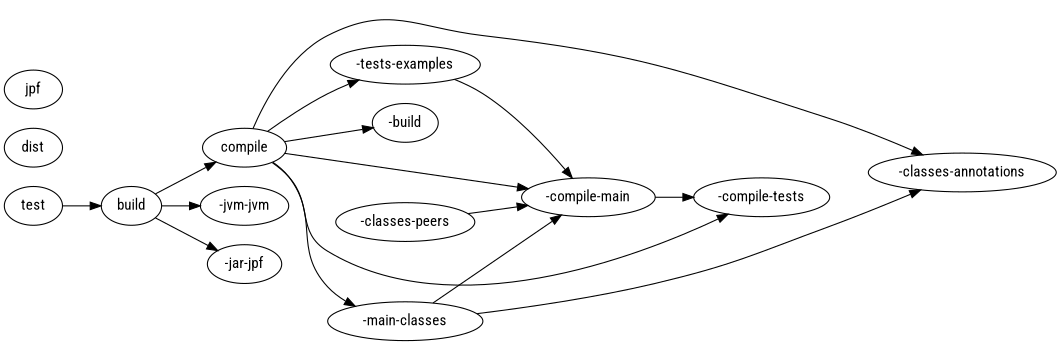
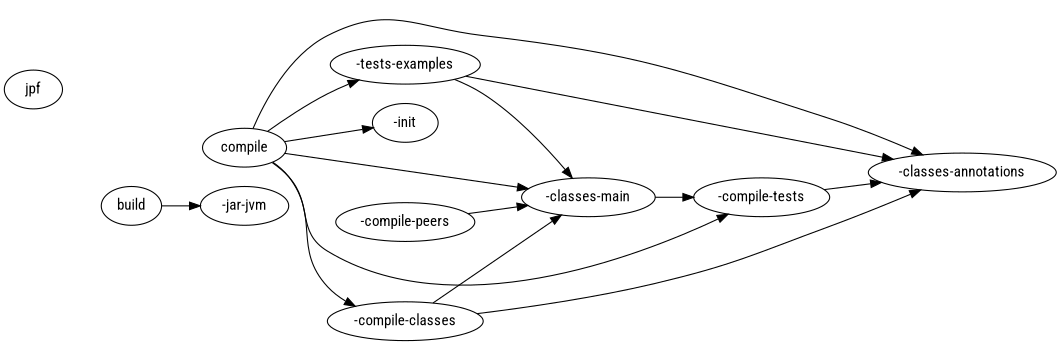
none -> (674, 117)
(405, 123) -> (405, 123)
(33, 148) -> none
(181, 181) -> none
none -> (847, 187)
(588, 197) -> (588, 197)
(33, 206) -> none
(245, 206) -> (245, 206)
(405, 222) -> (405, 222)
(245, 264) -> none
(405, 321) -> (405, 321)
